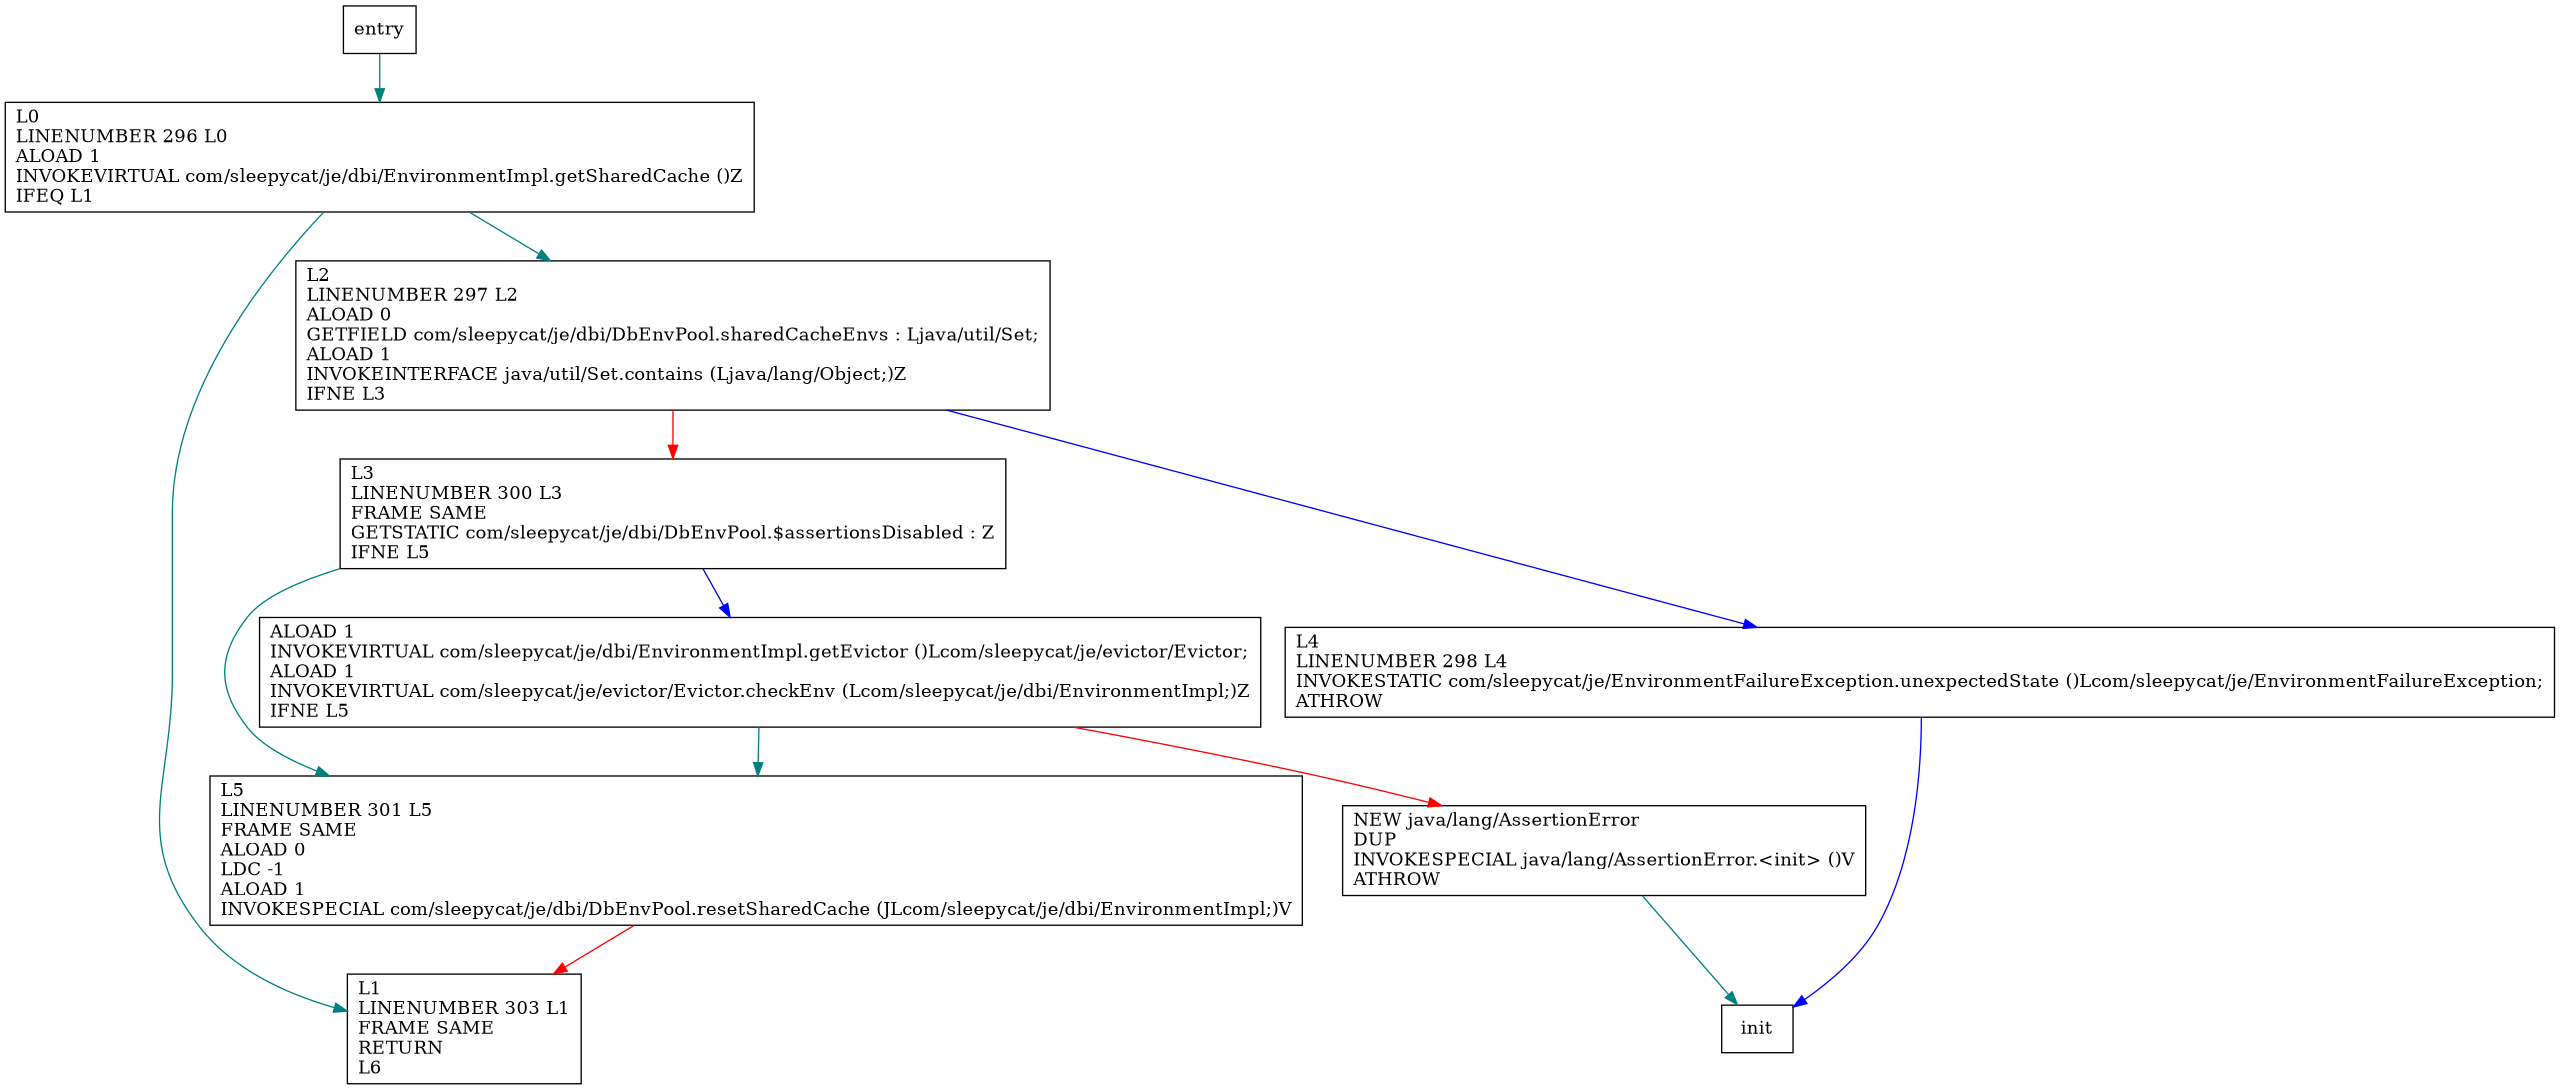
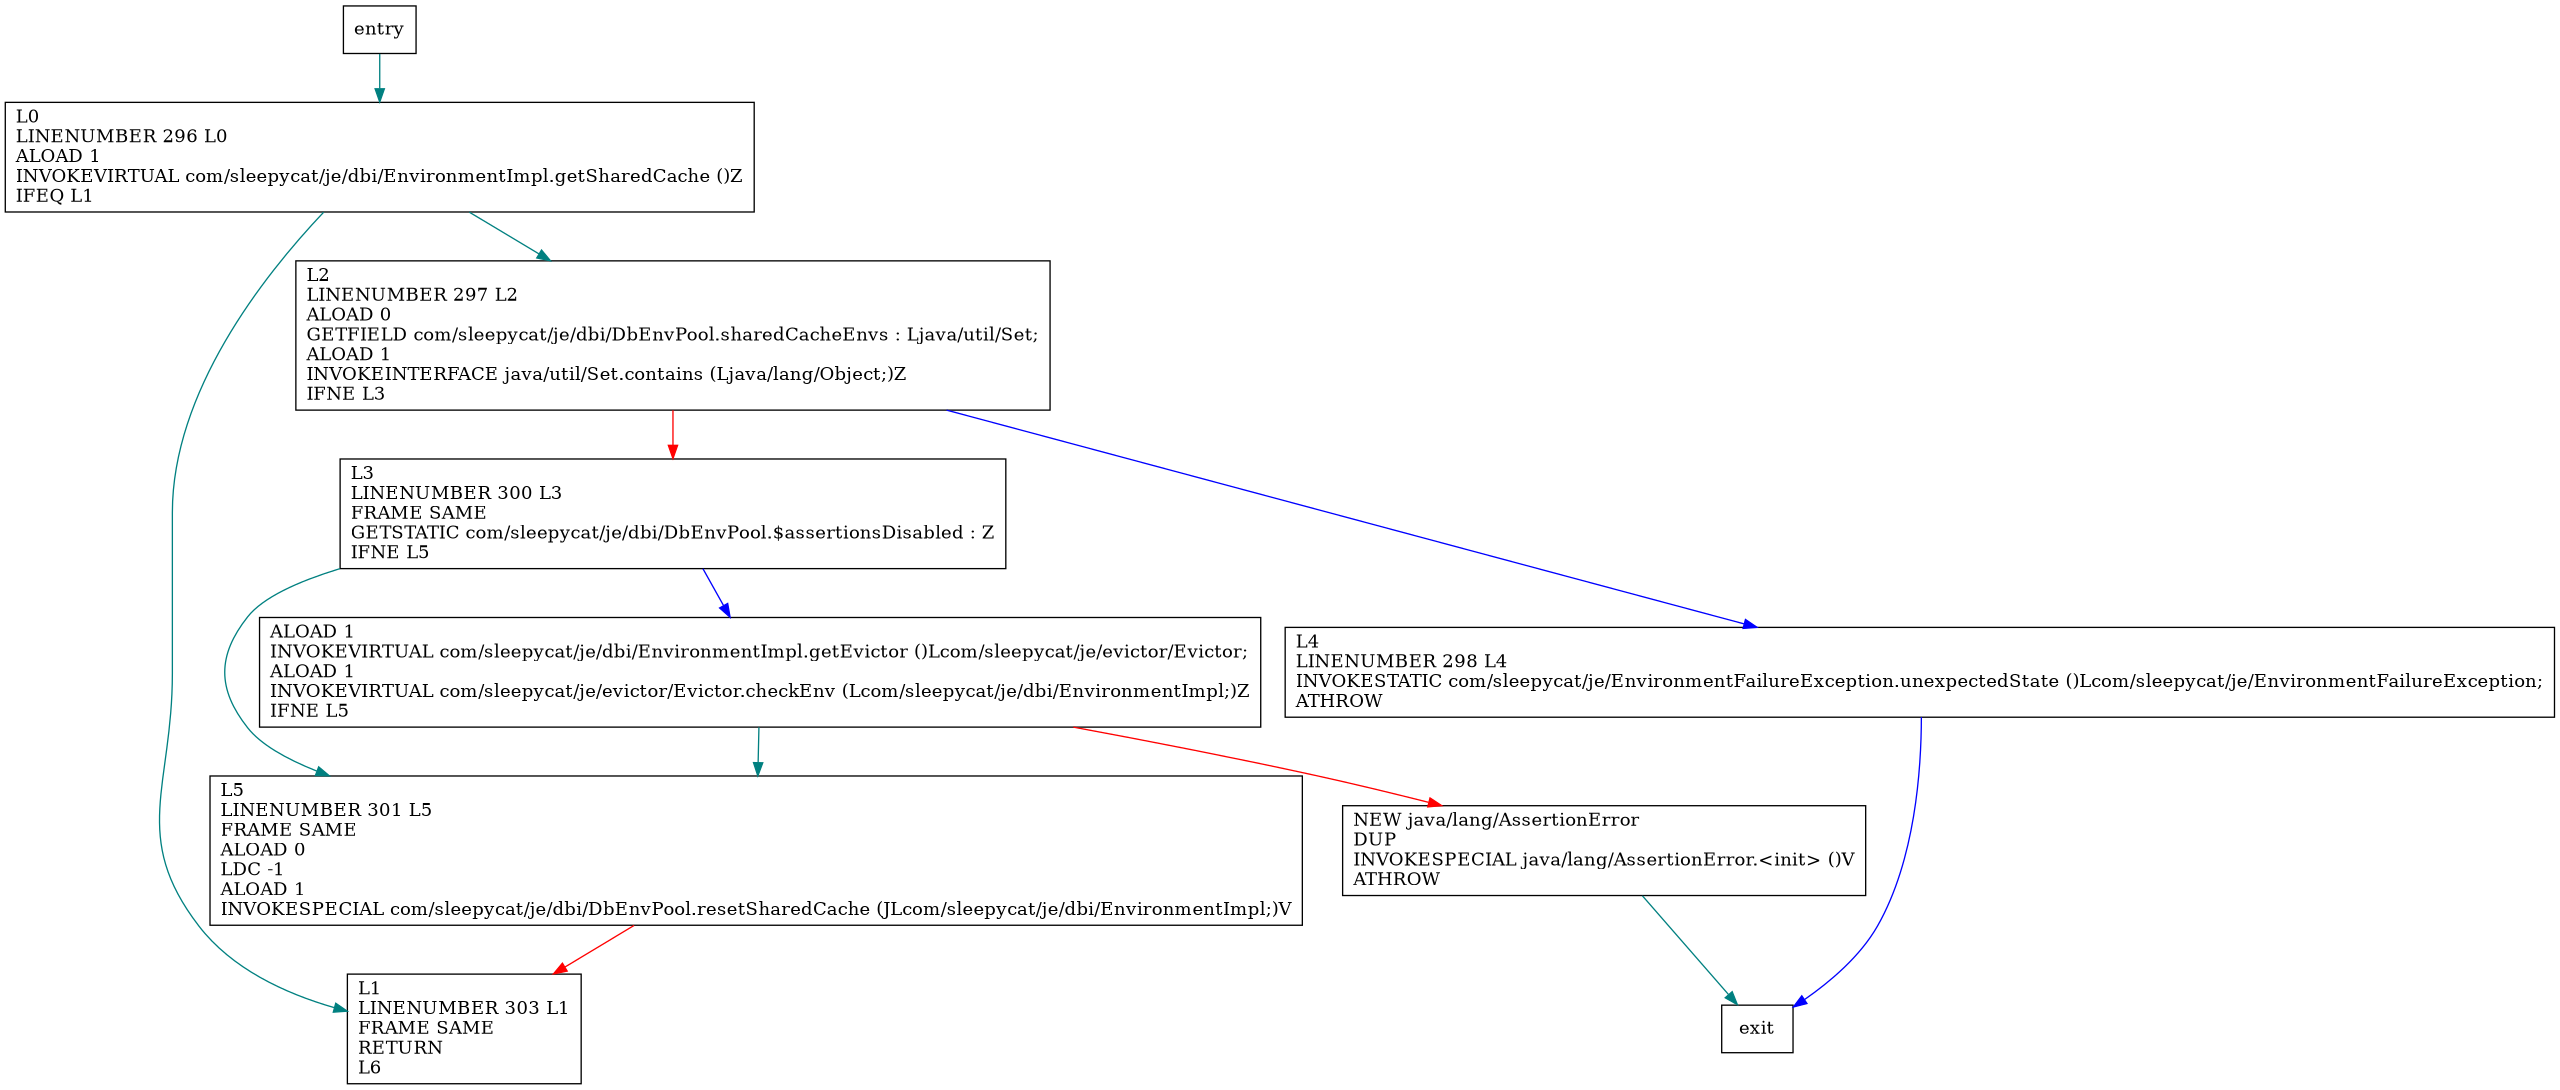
(1757, 1029) -> (1757, 1029)
